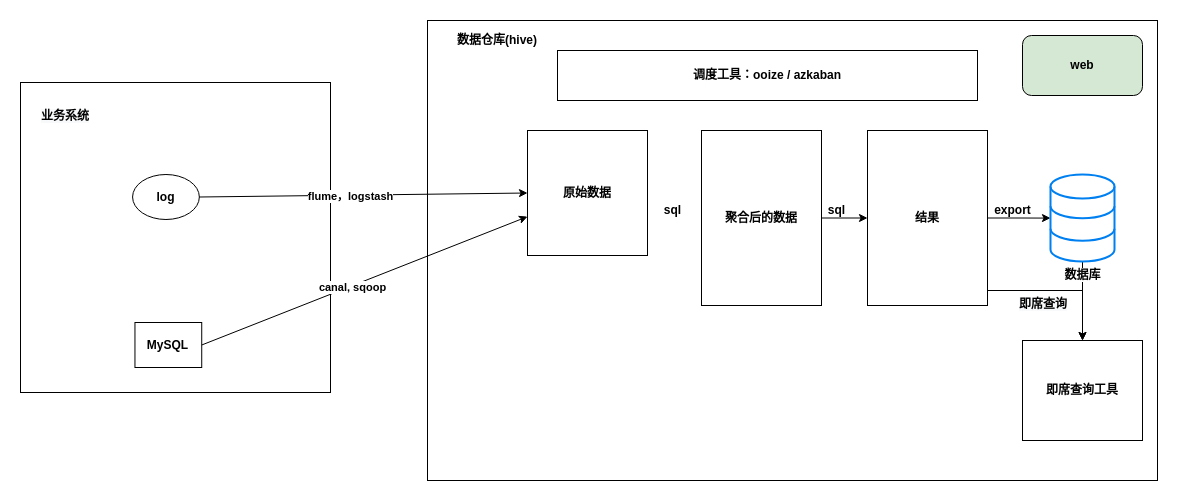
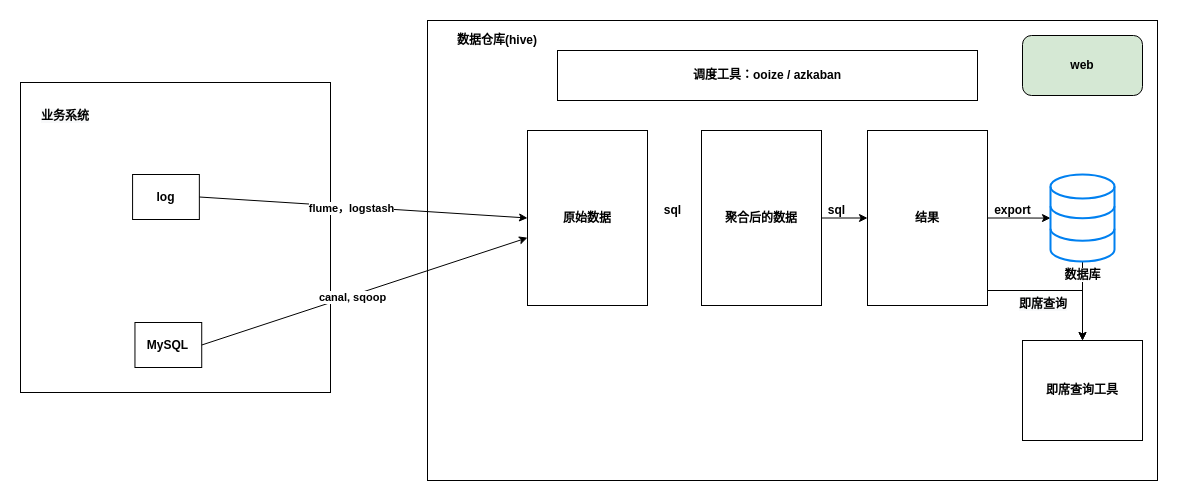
(588, 193) -> (588, 218)
(166, 197) -> (166, 197)
